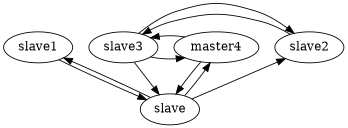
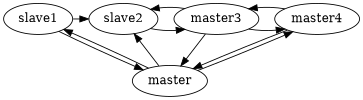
none -> (76, 19)
(123, 47) -> (216, 19)
(170, 109) -> (170, 81)
